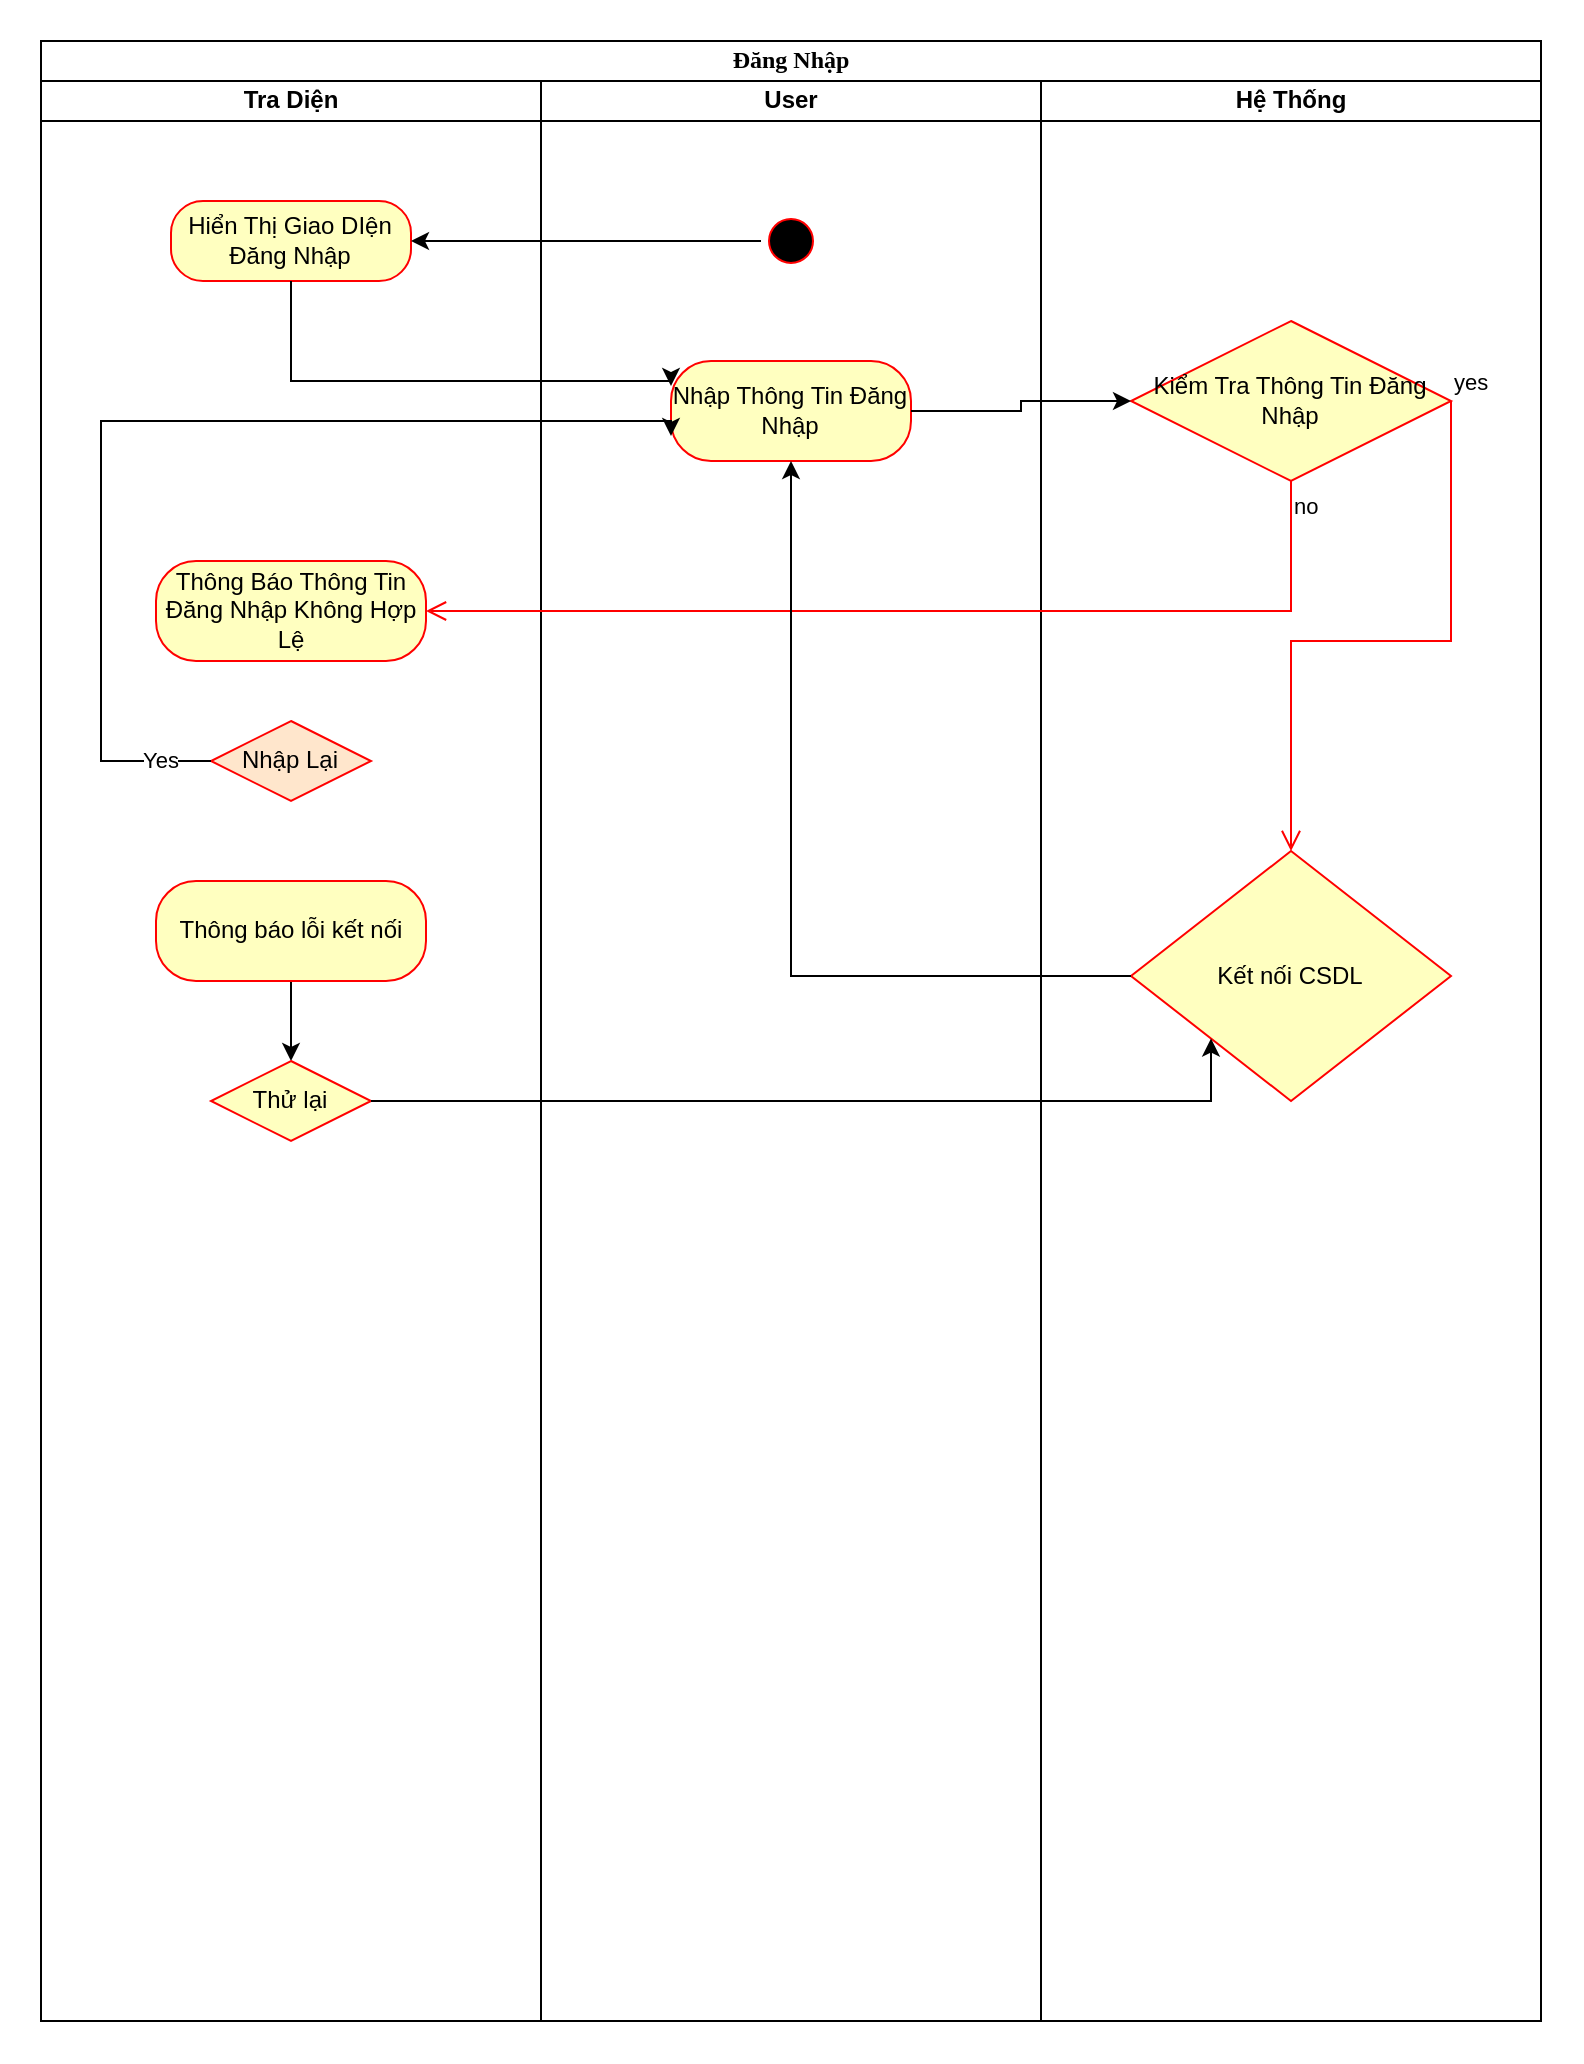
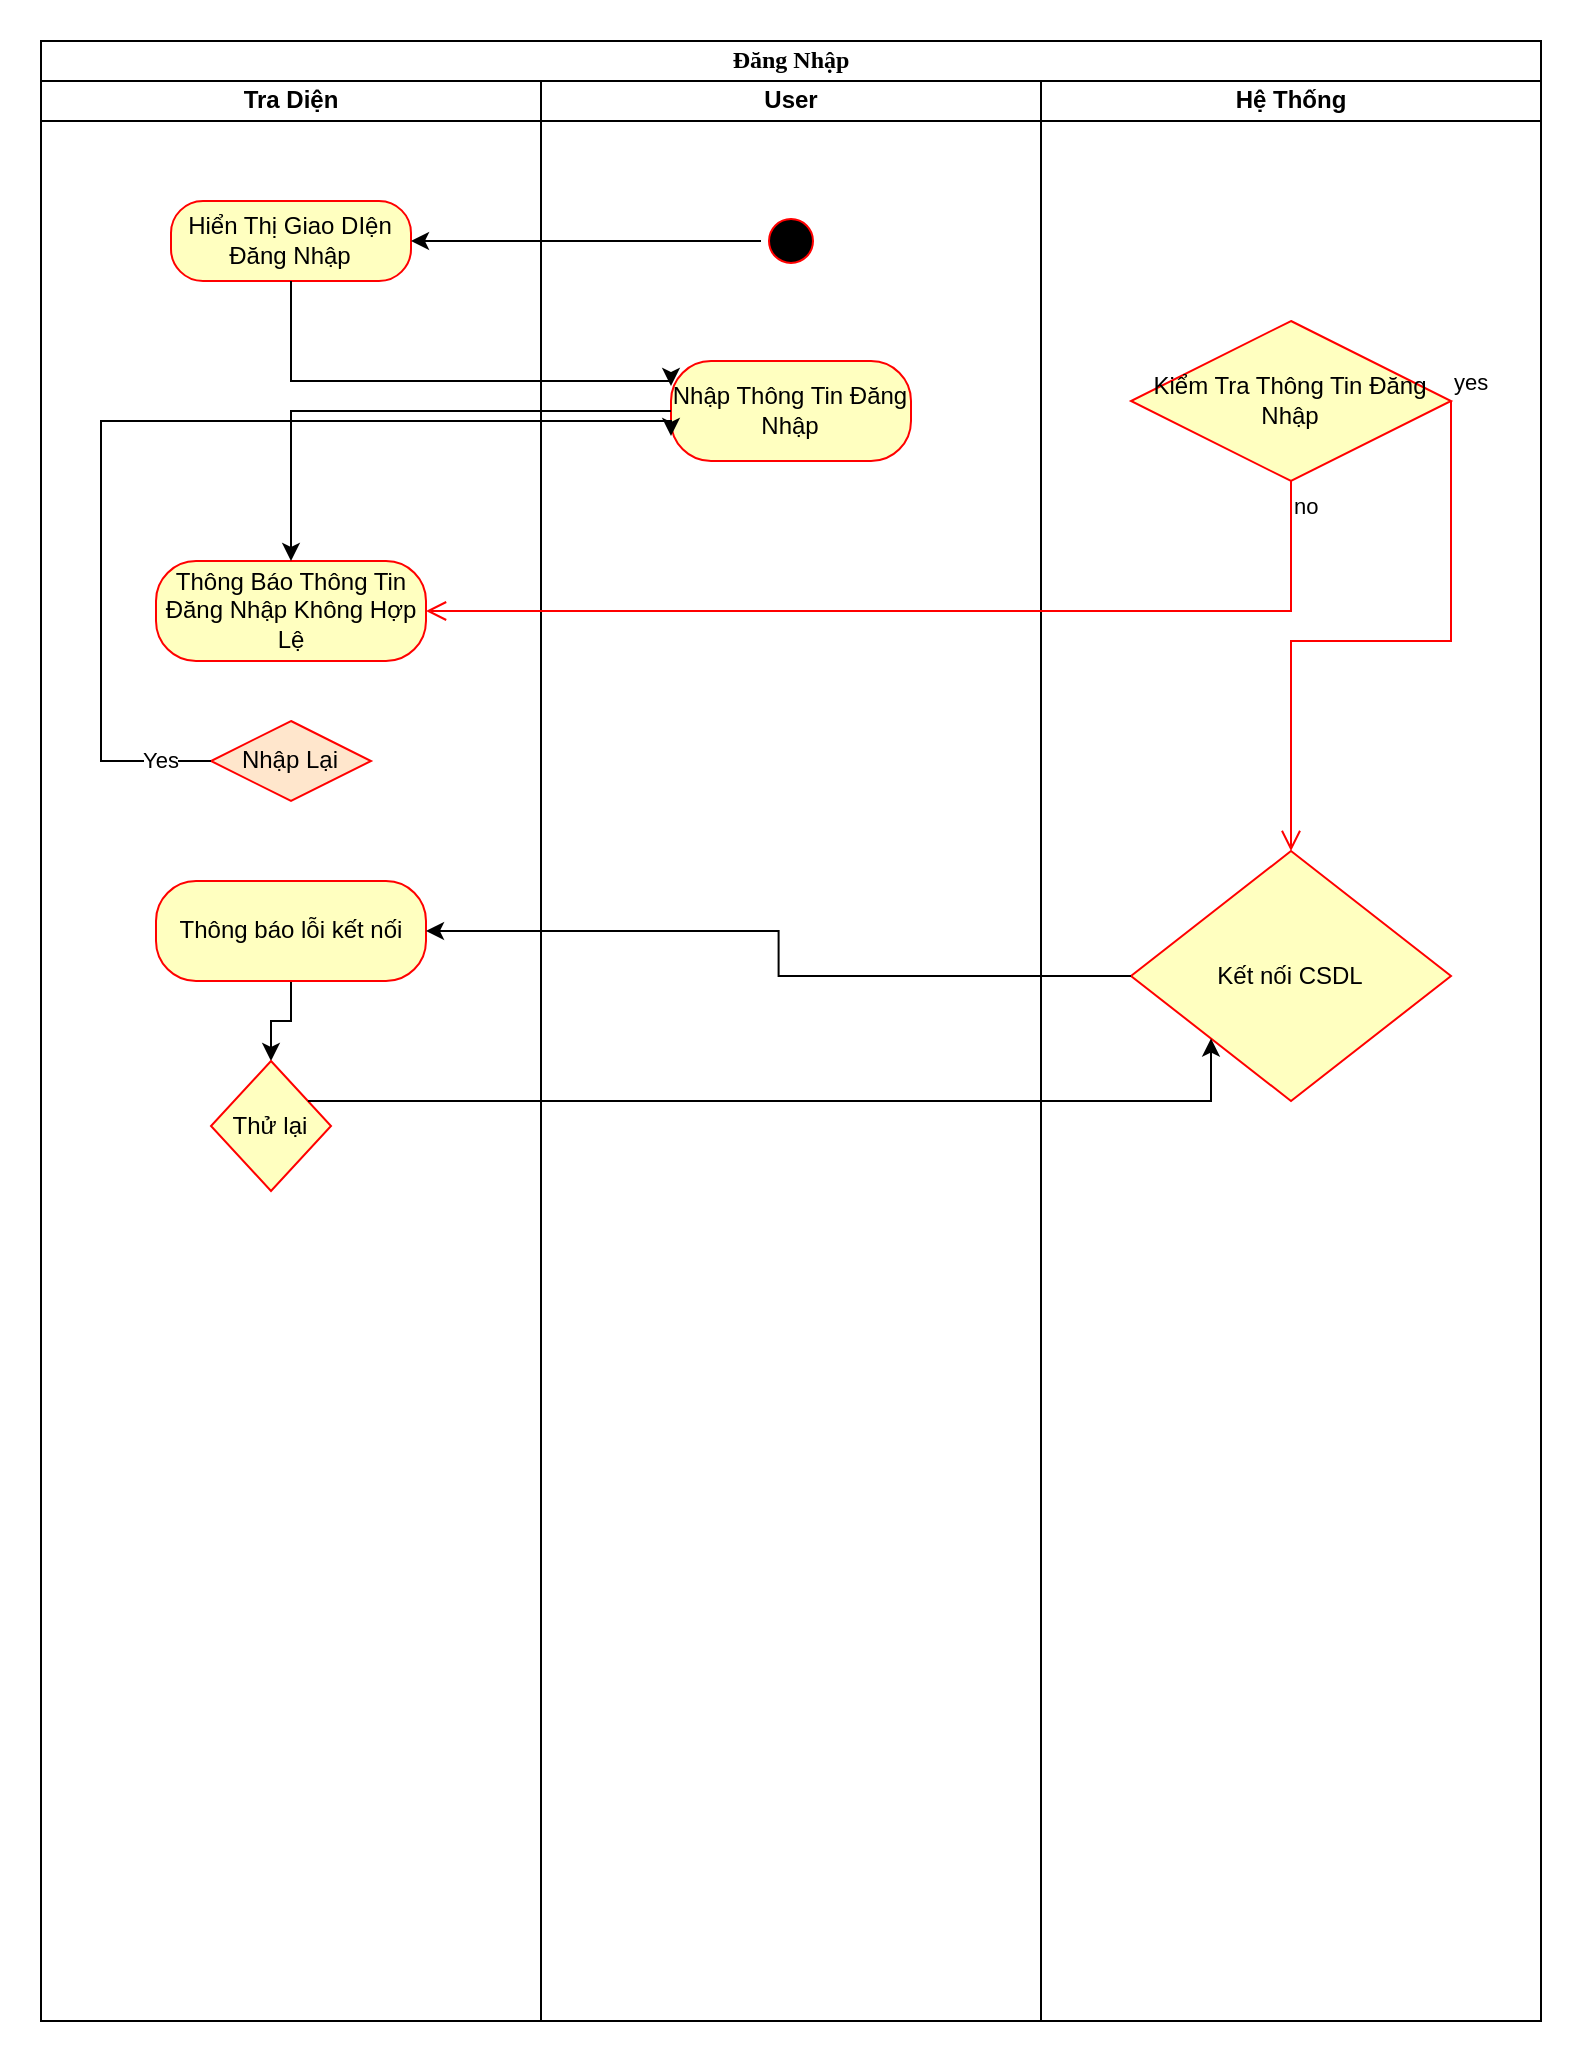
(979, 411) -> (346, 411)
(791, 726) -> (691, 931)
(291, 1101) -> (271, 1126)
